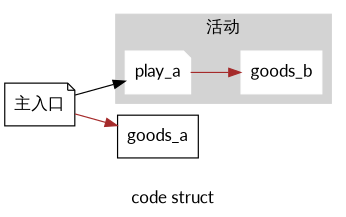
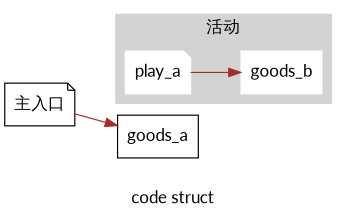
(94, 90) -> none
